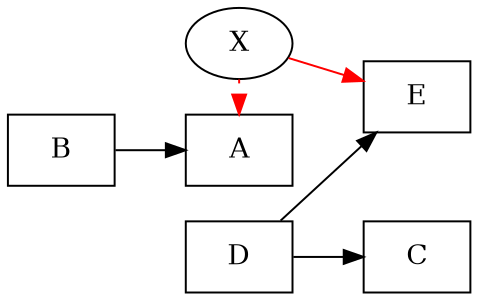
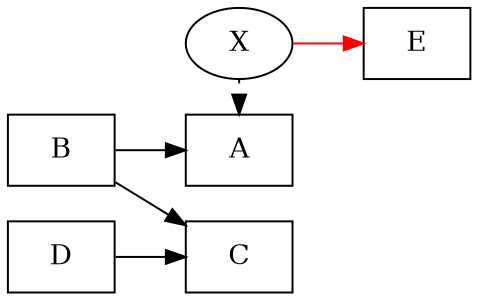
(239, 87) -> (239, 87)
(321, 183) -> none
none -> (142, 198)
